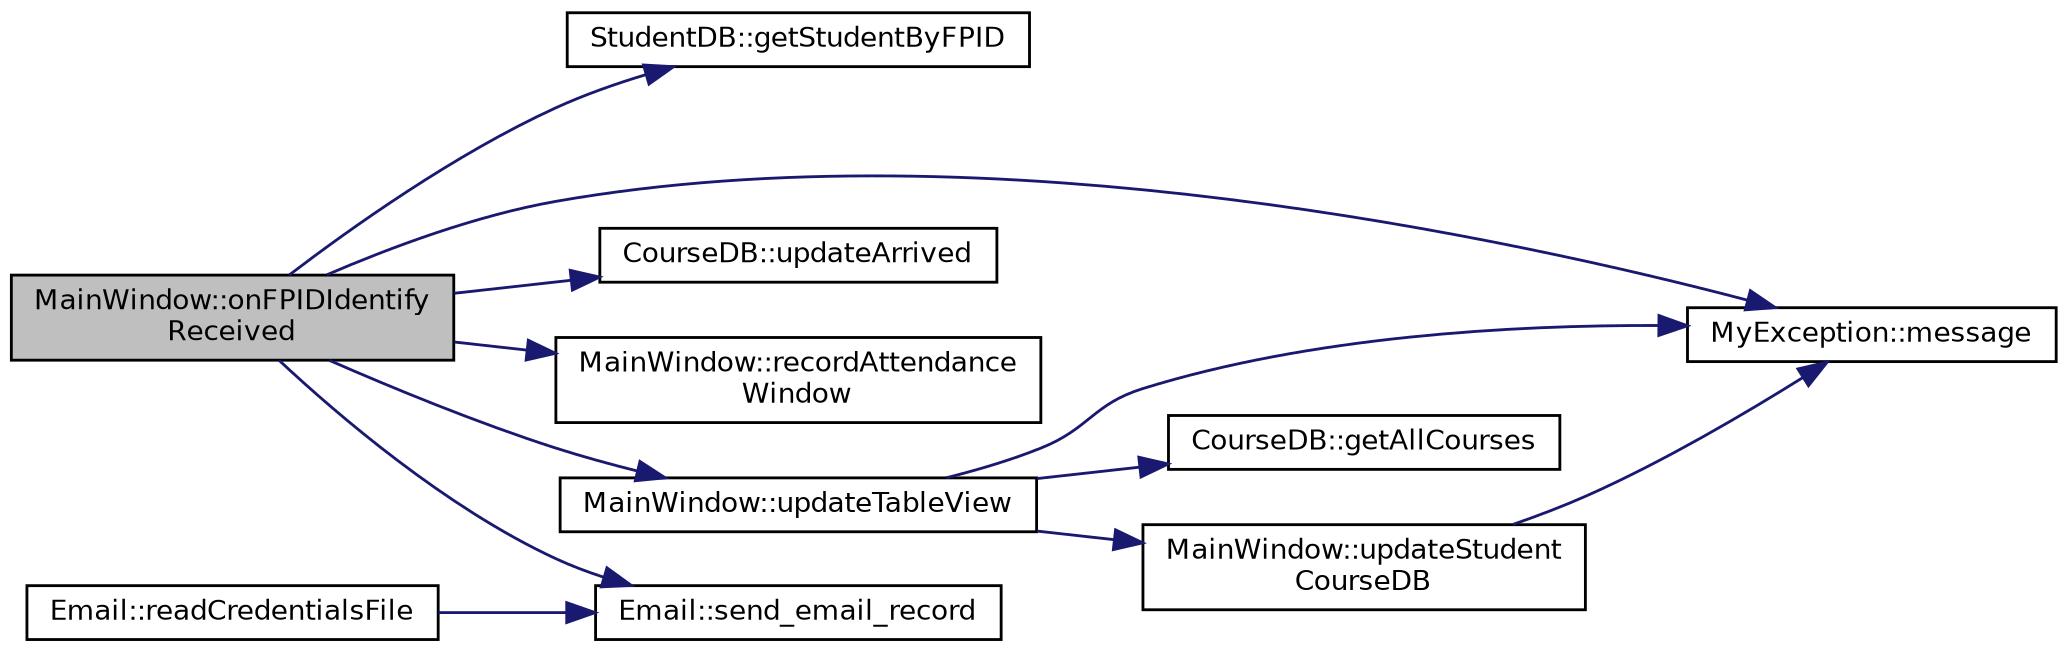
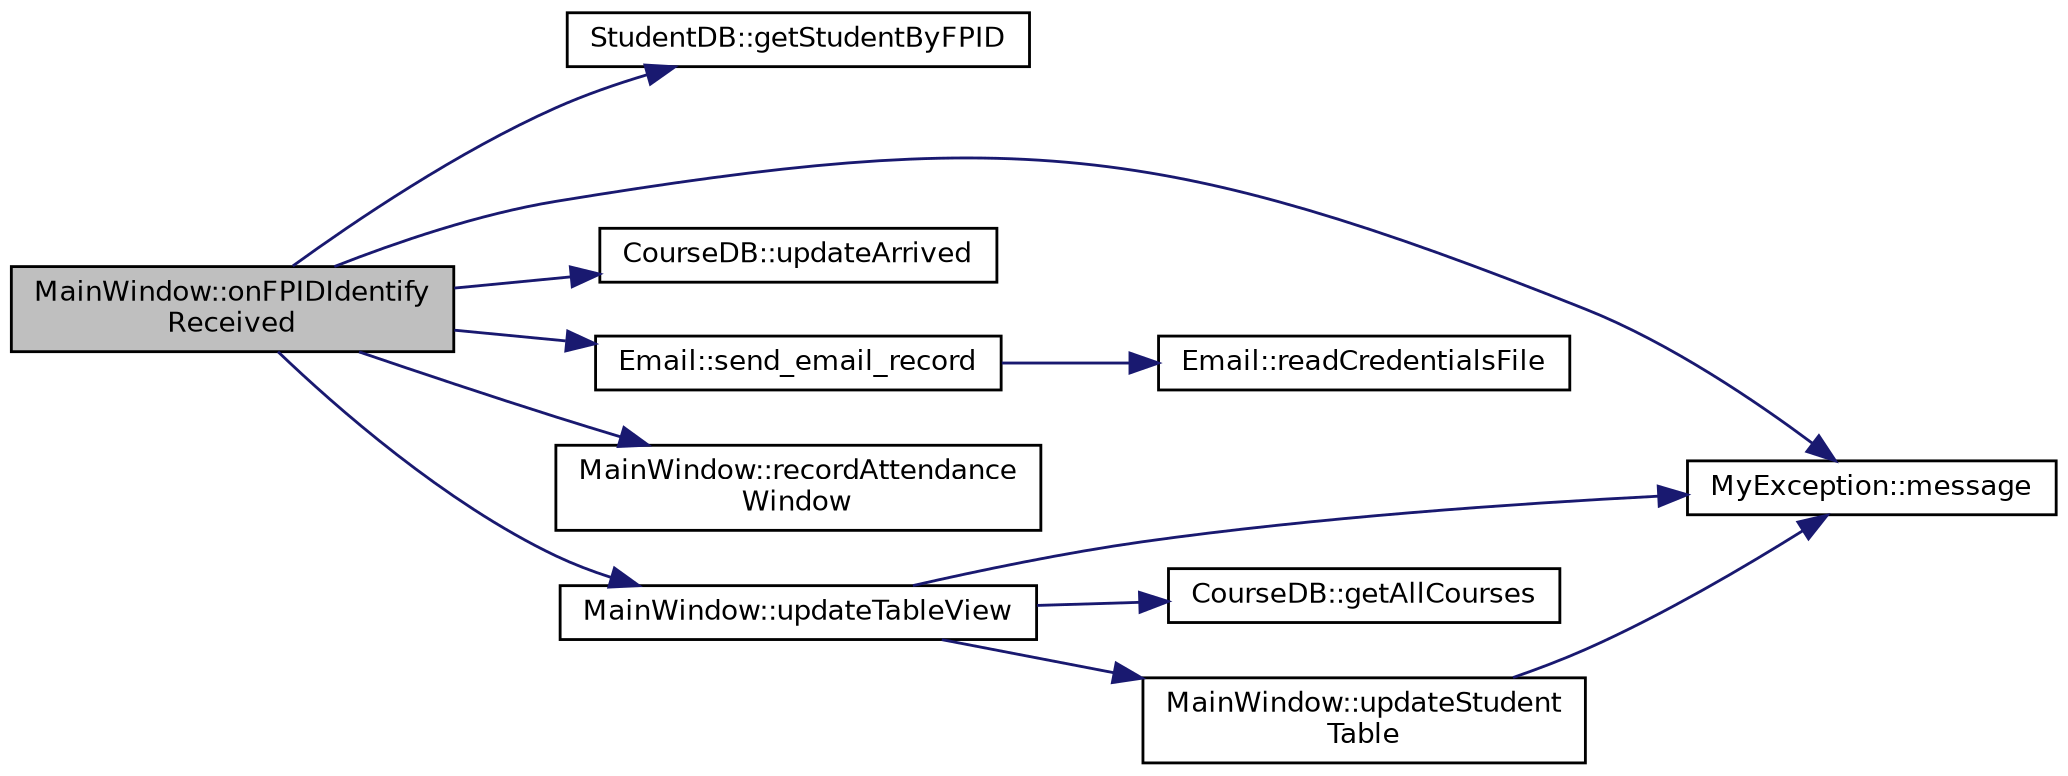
(1364, 567) -> (1364, 720)
(502, 613) -> (1066, 363)
